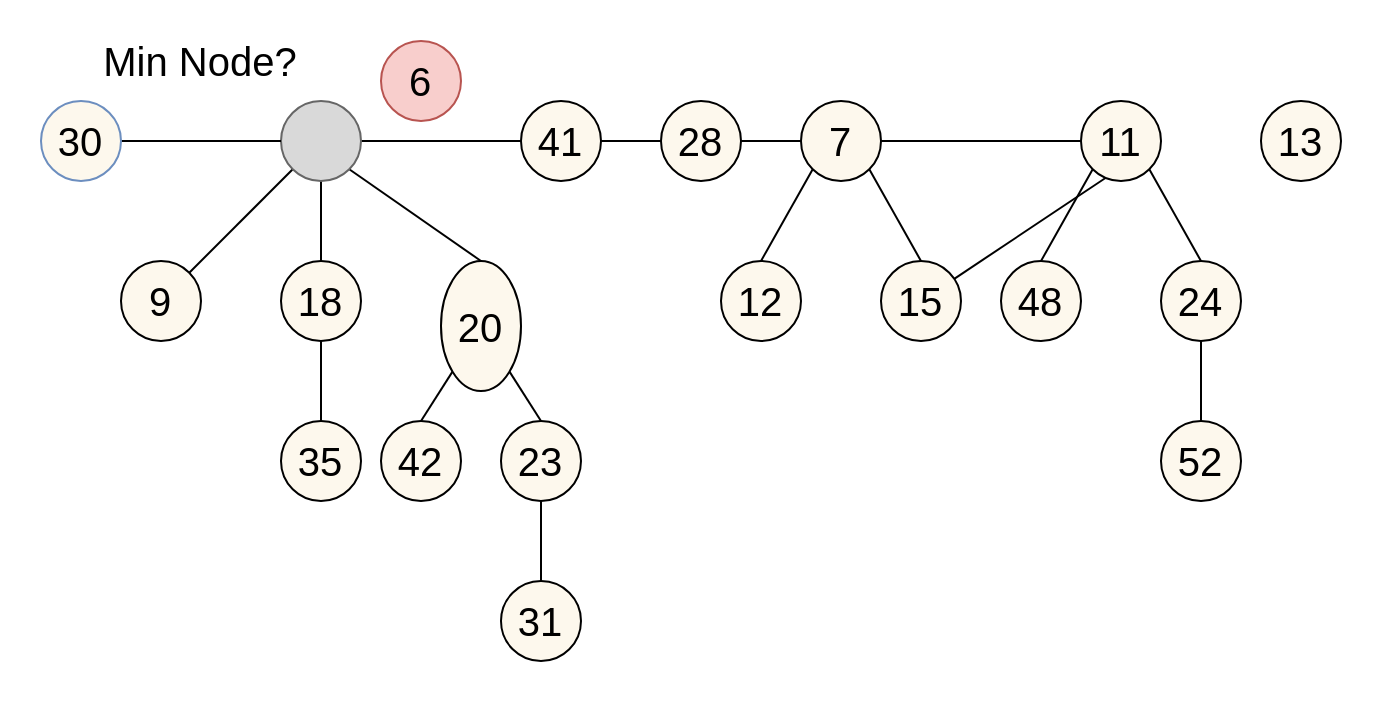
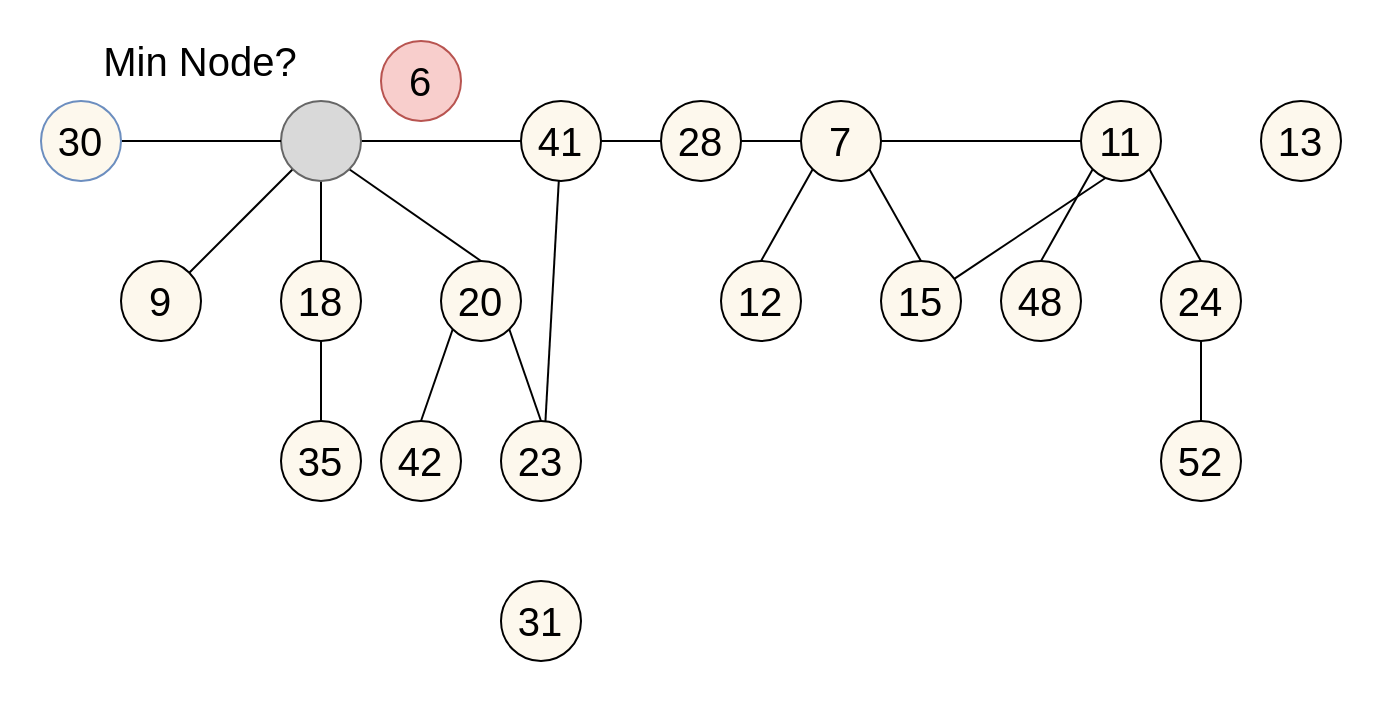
(481, 326) -> (481, 301)
(541, 541) -> (552, 301)
